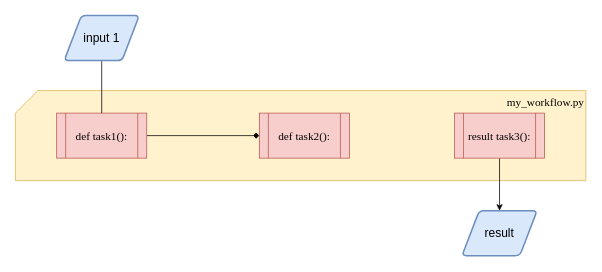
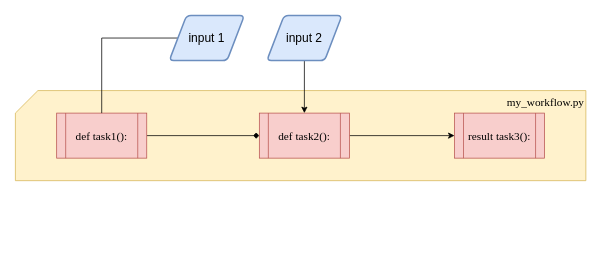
(102, 38) -> (207, 38)
none -> (304, 38)
none -> (304, 84)
none -> (399, 135)
(499, 181) -> none
(499, 233) -> none
